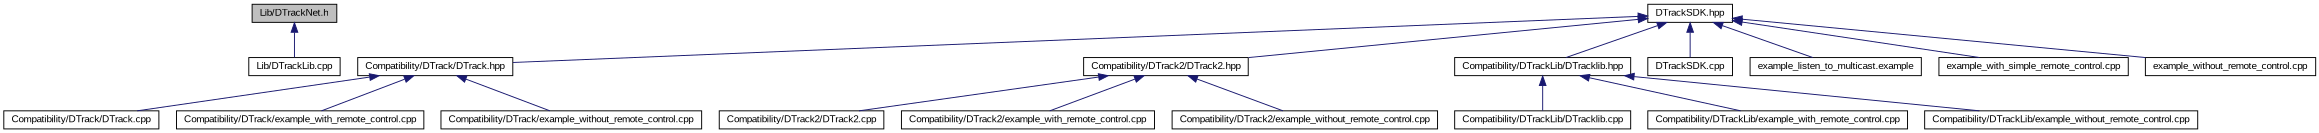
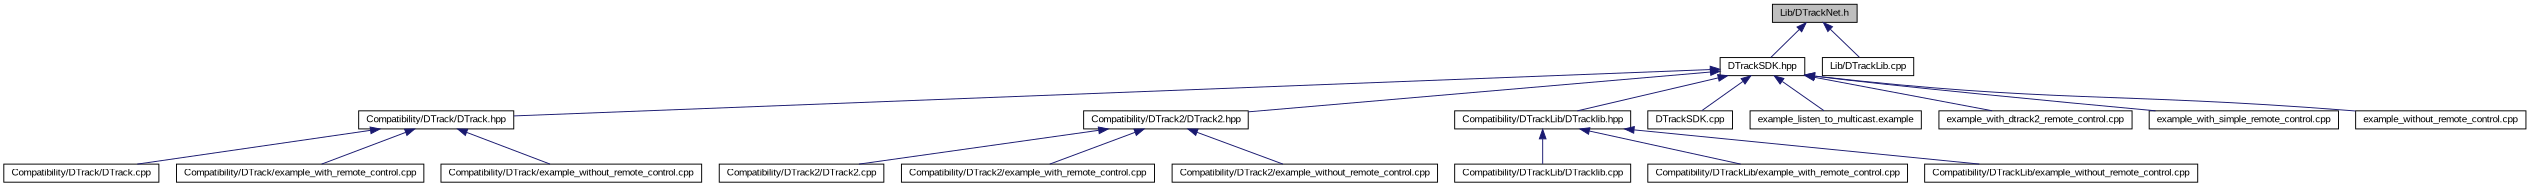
none -> (1785, 43)
none -> (2035, 120)
